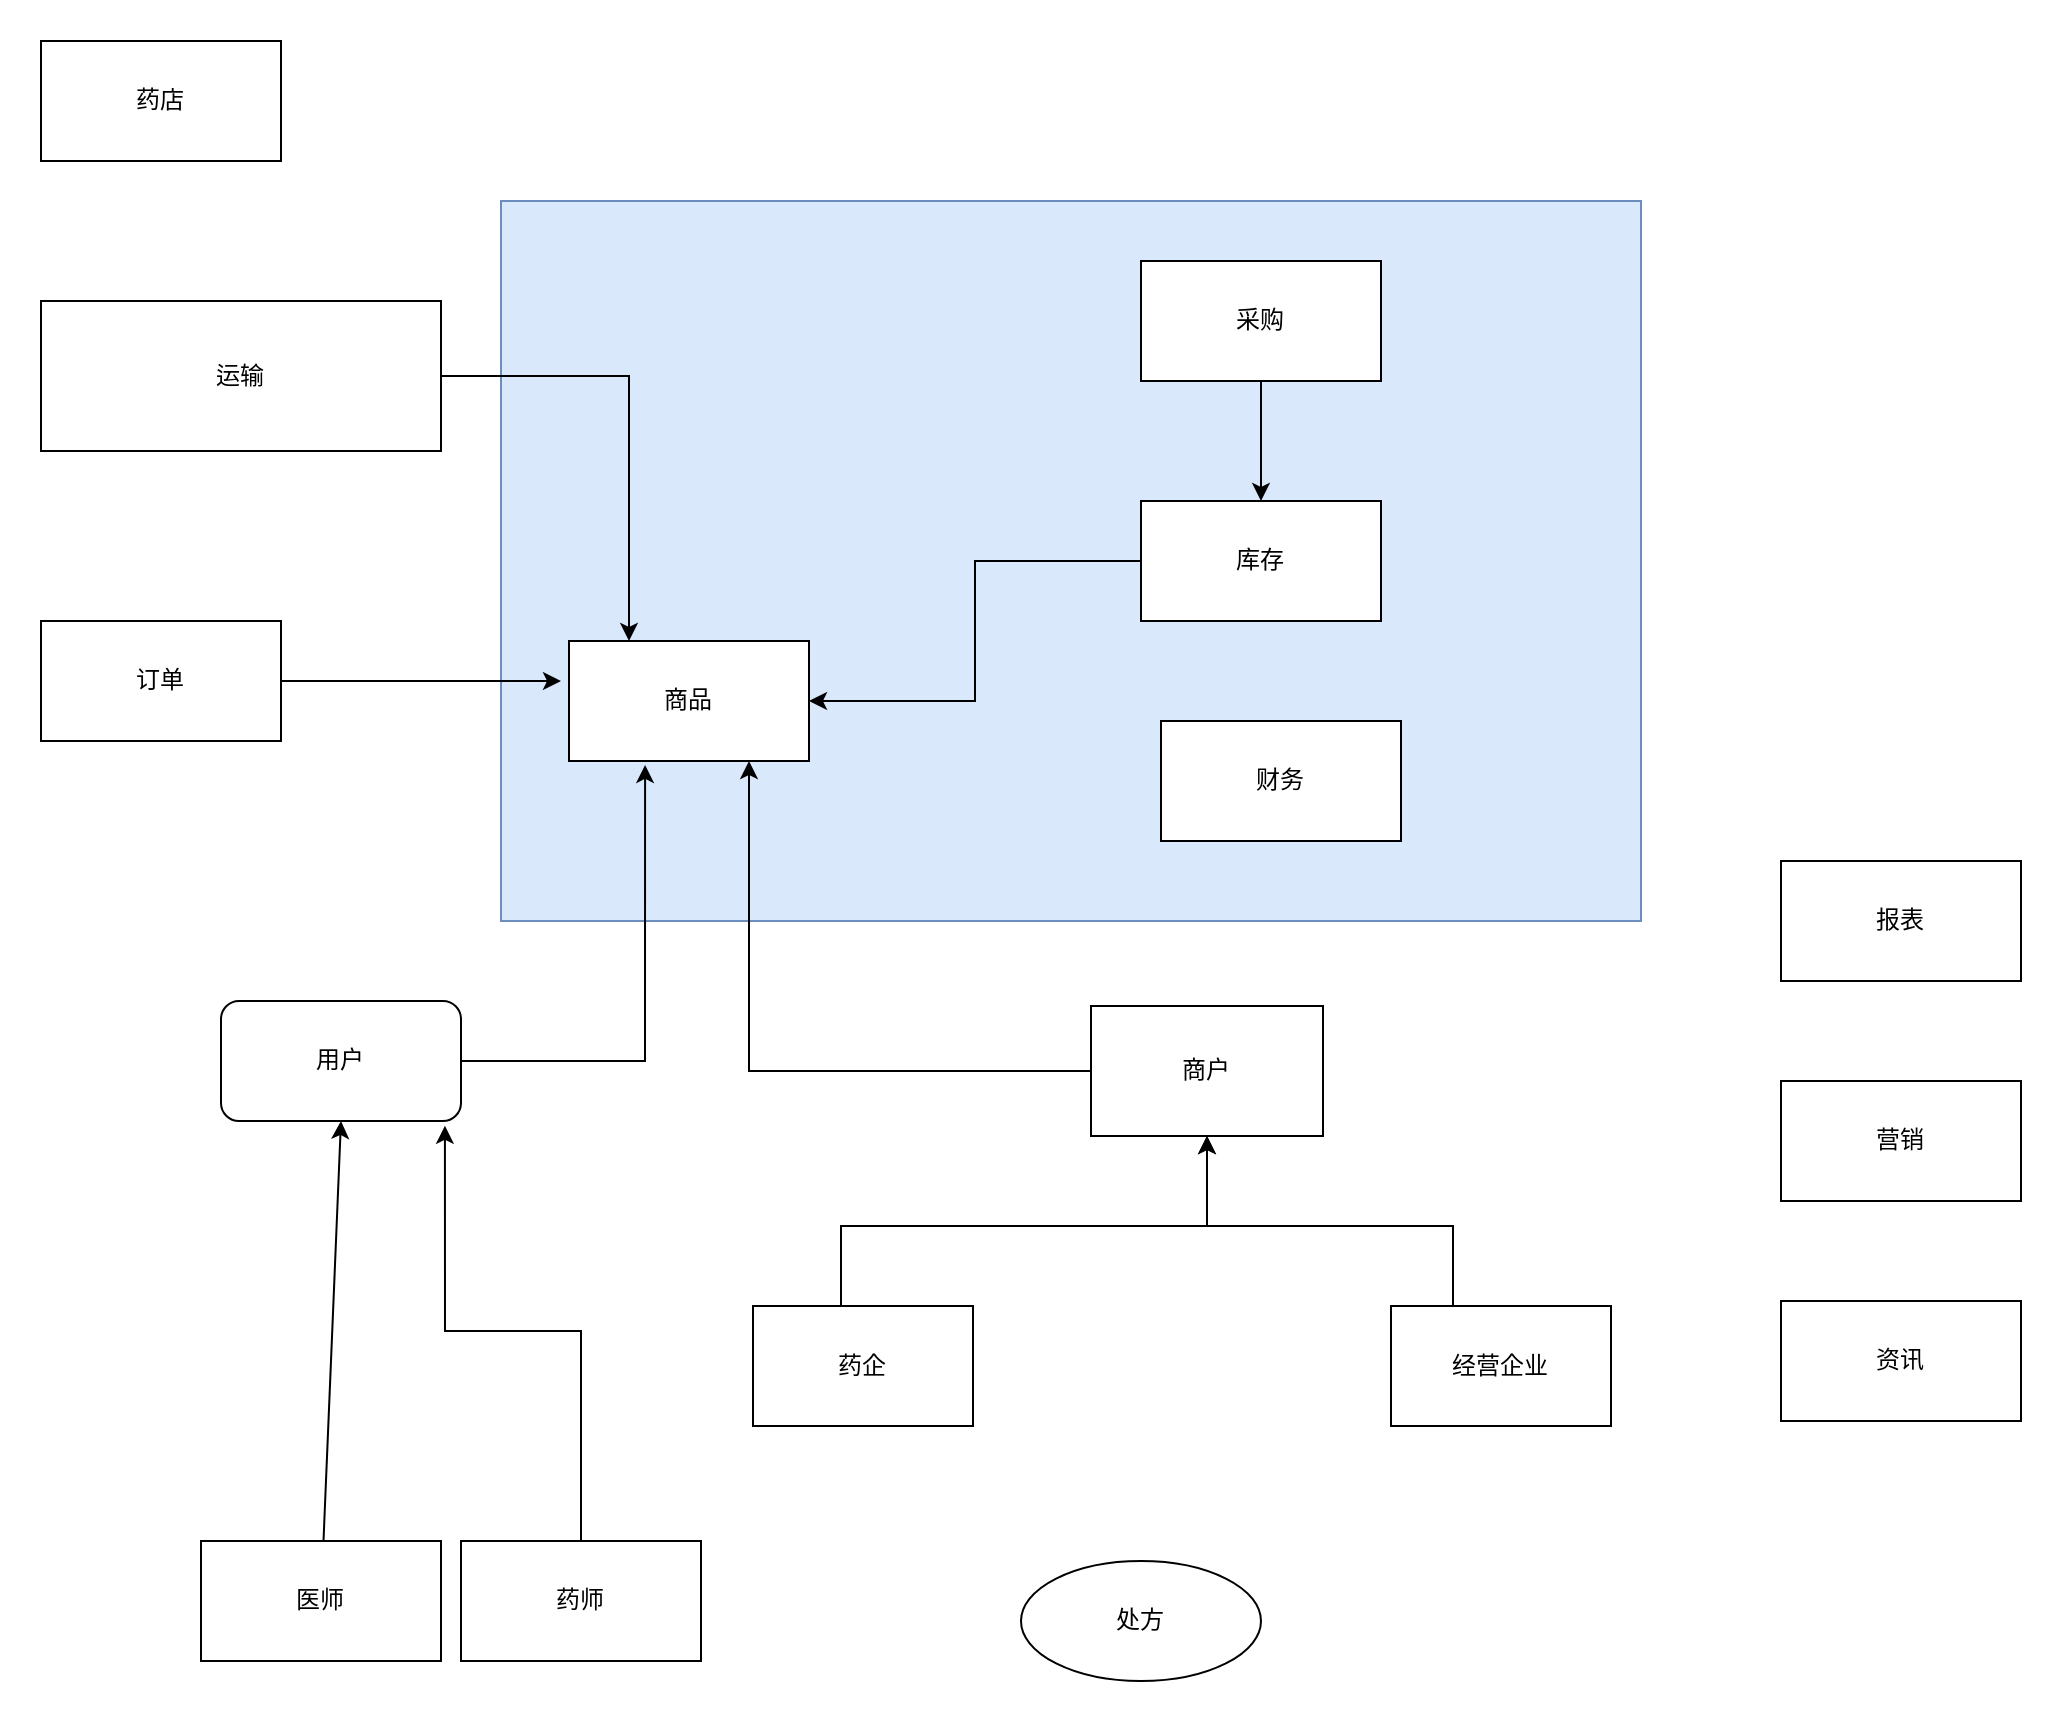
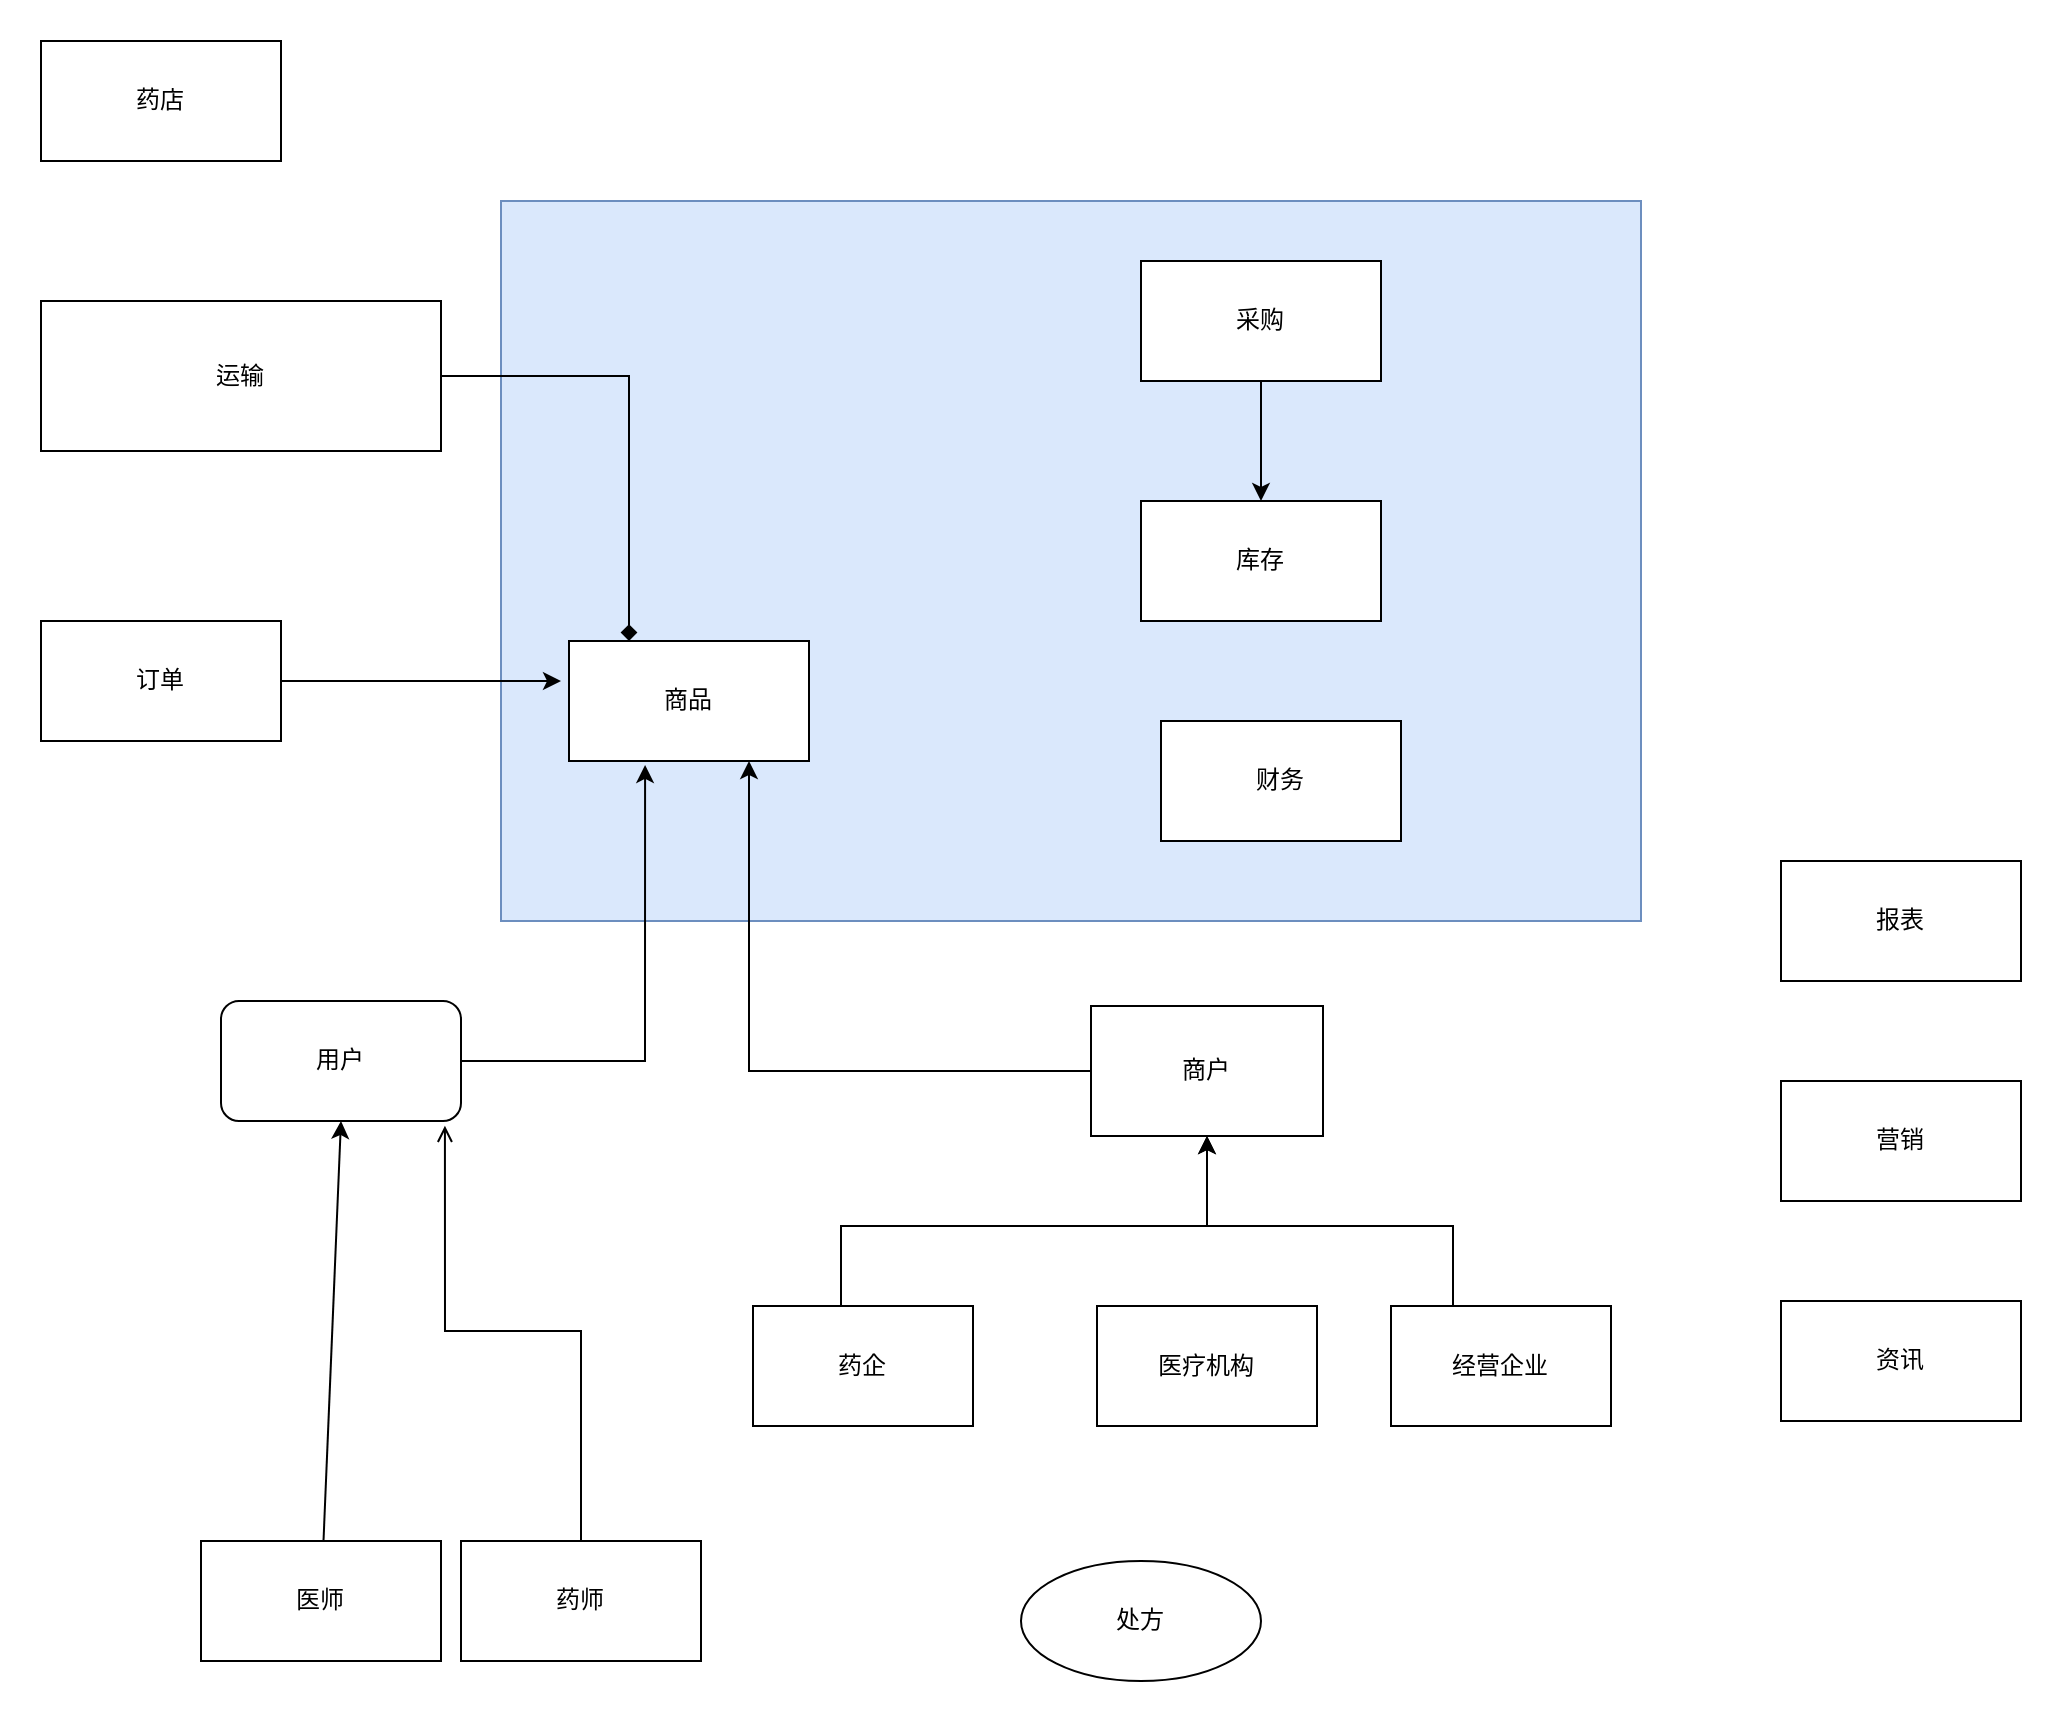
(975, 624) -> none
(629, 626) -> (629, 625)
(445, 1141) -> (445, 1137)
none -> (1207, 1366)
